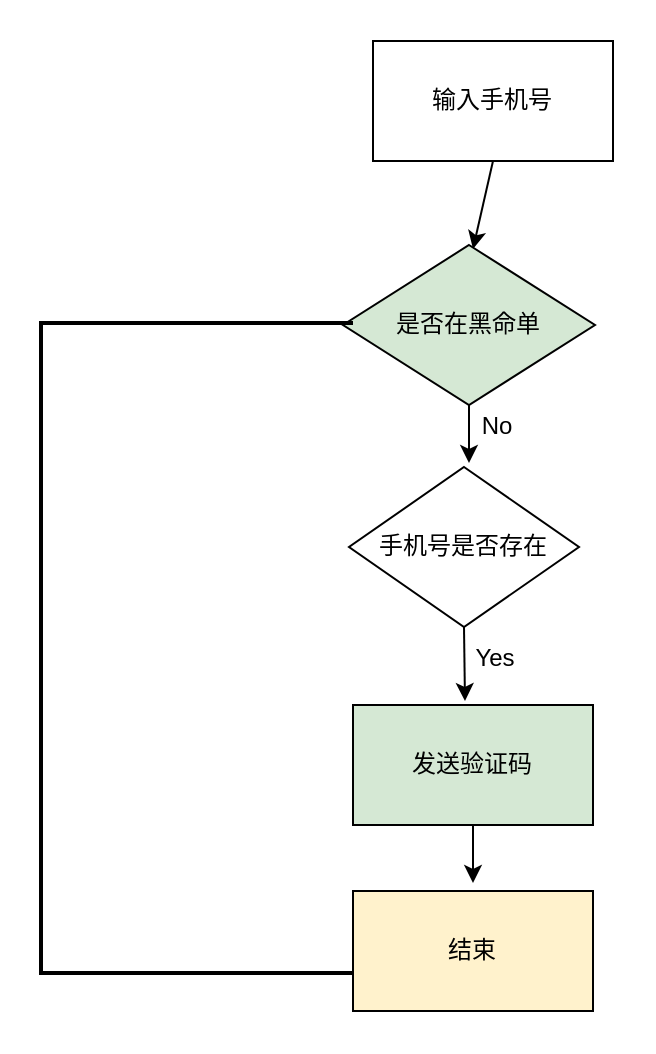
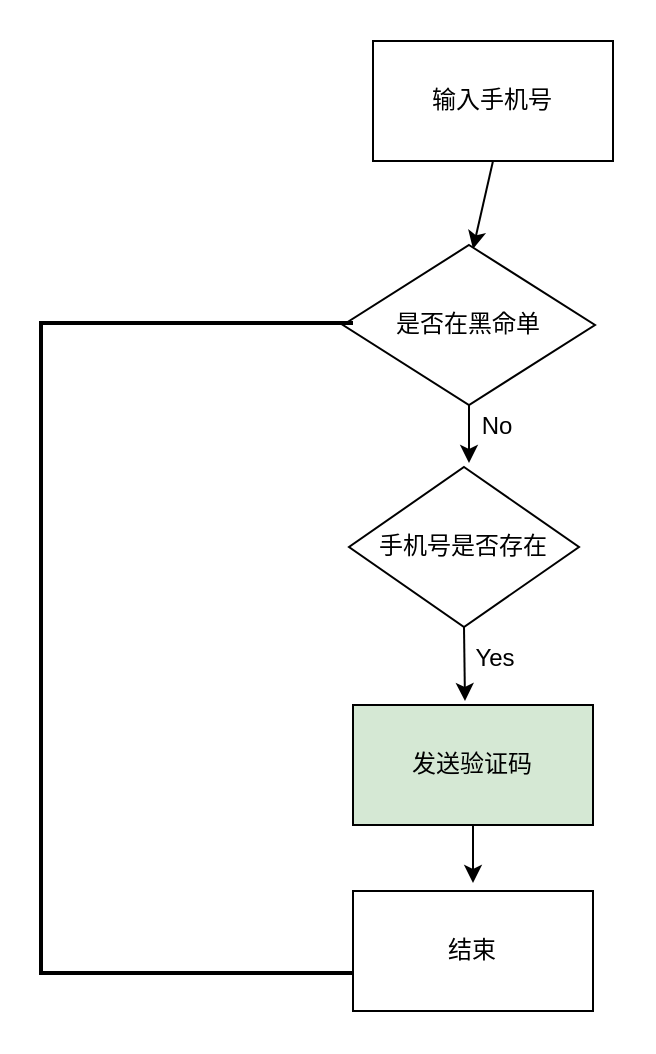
(469, 325) -> (469, 325)
(473, 951) -> (473, 951)
